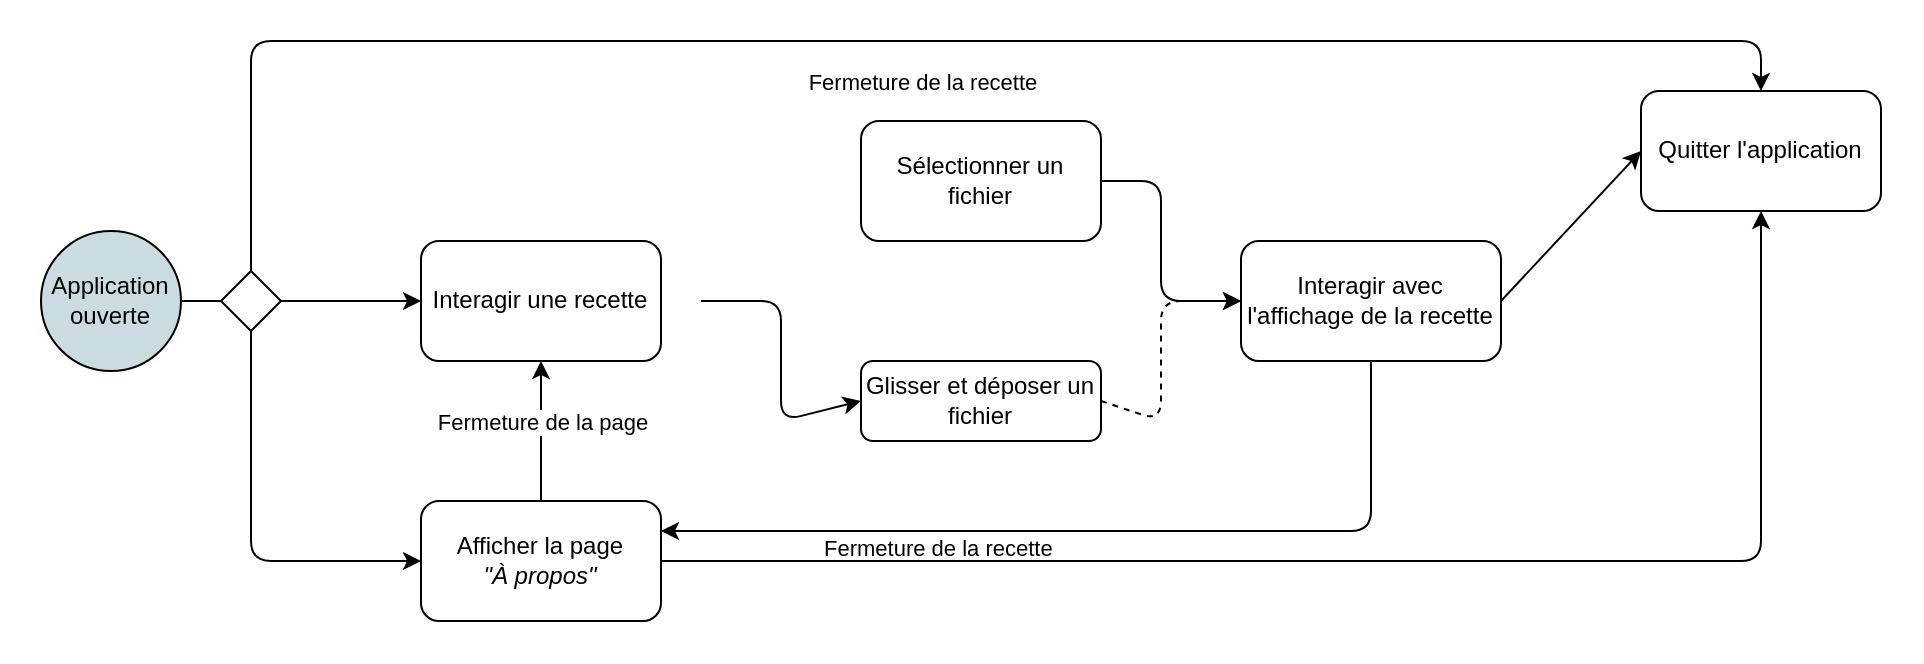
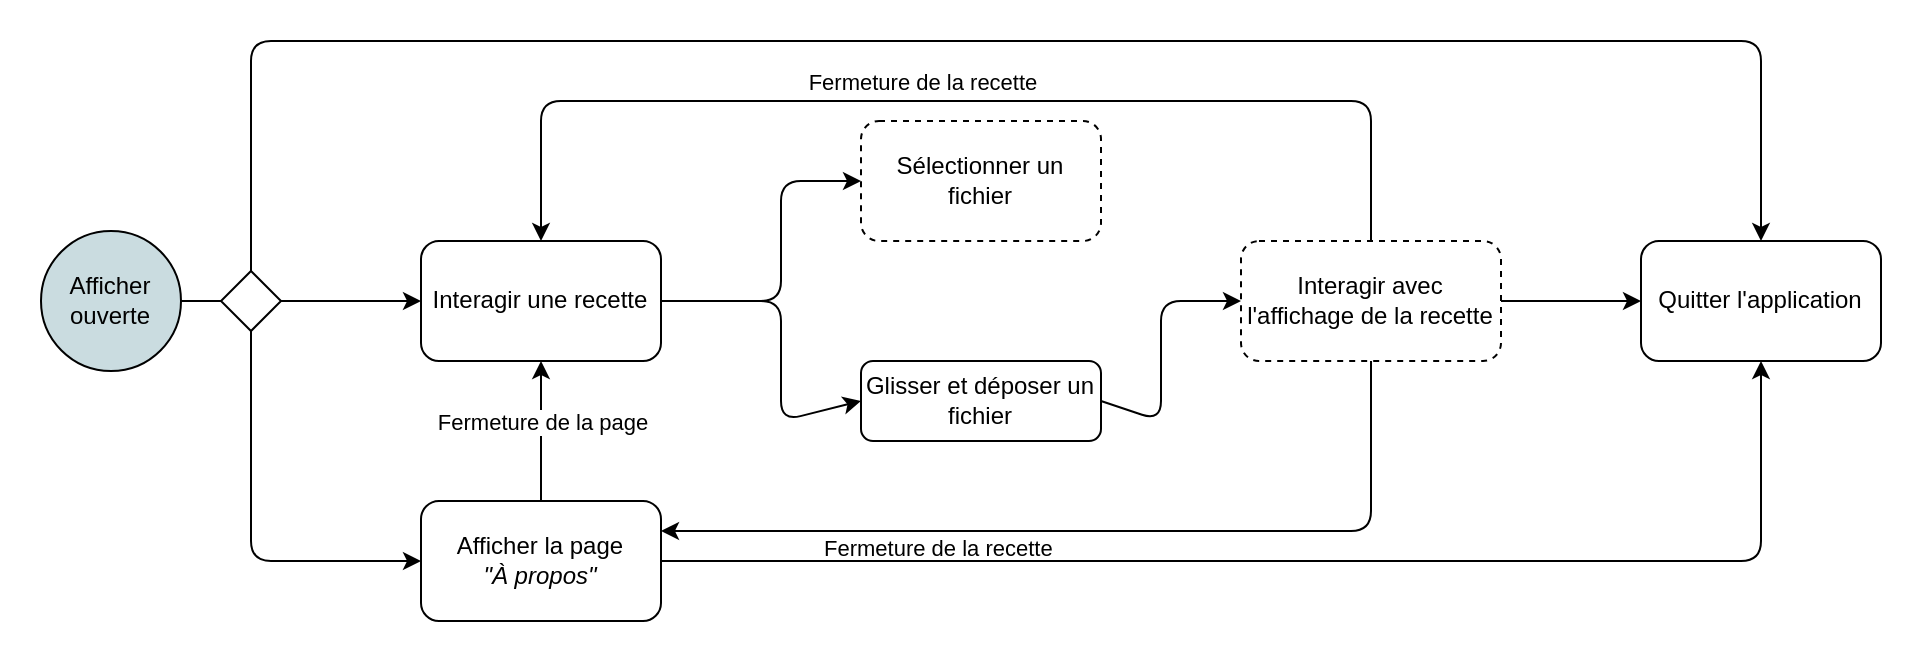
none -> (963, 101)
(1761, 151) -> (1761, 301)
(981, 181) -> (981, 181)
none -> (781, 213)
(1161, 216) -> none
(111, 301) -> (111, 301)
(1371, 301) -> (1371, 301)
(1161, 384) -> (1161, 384)
